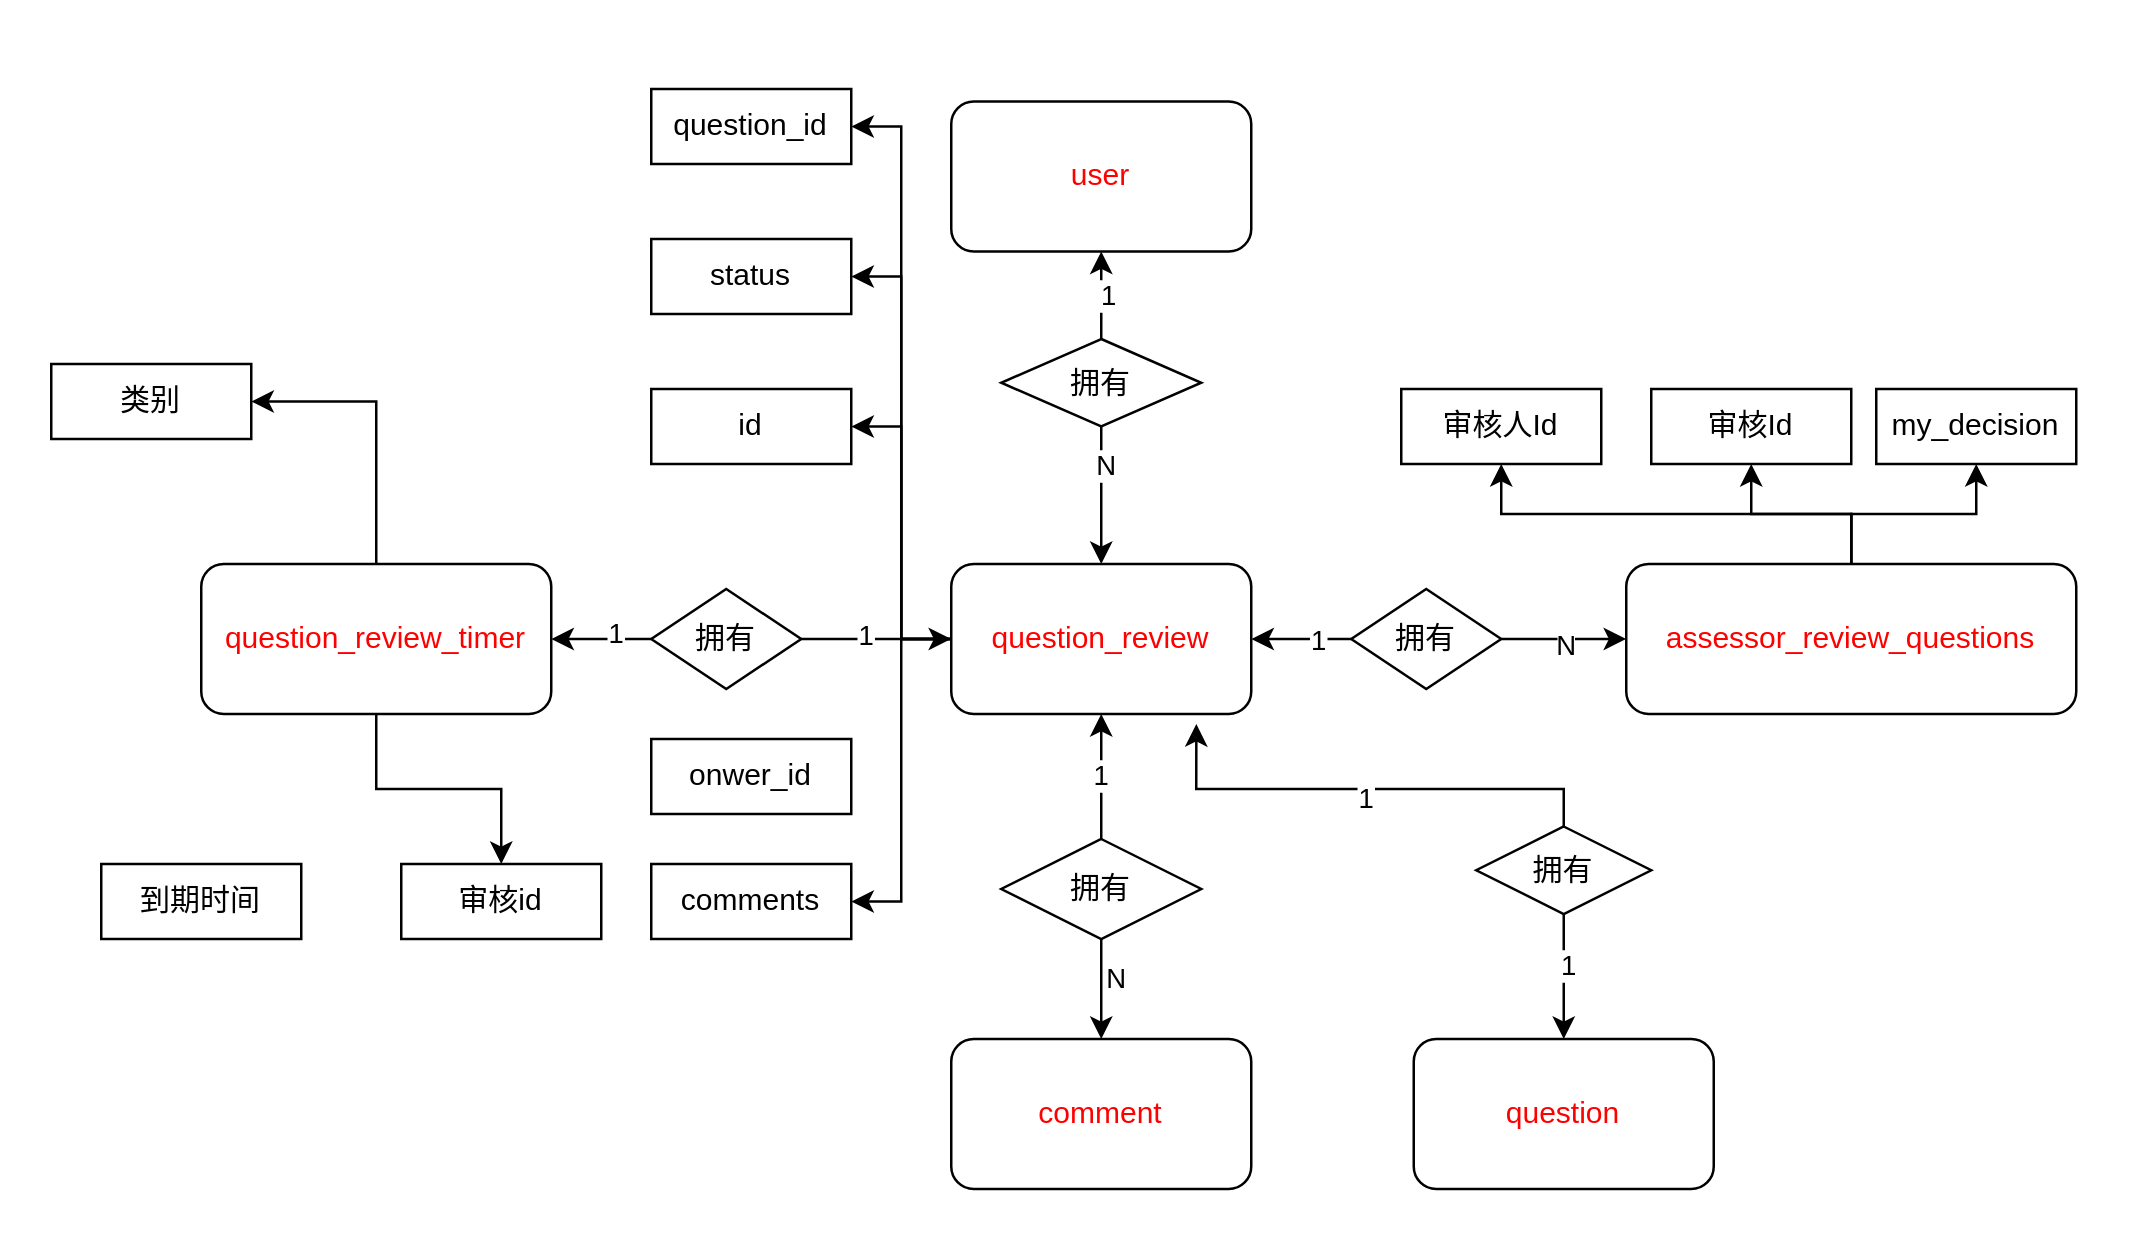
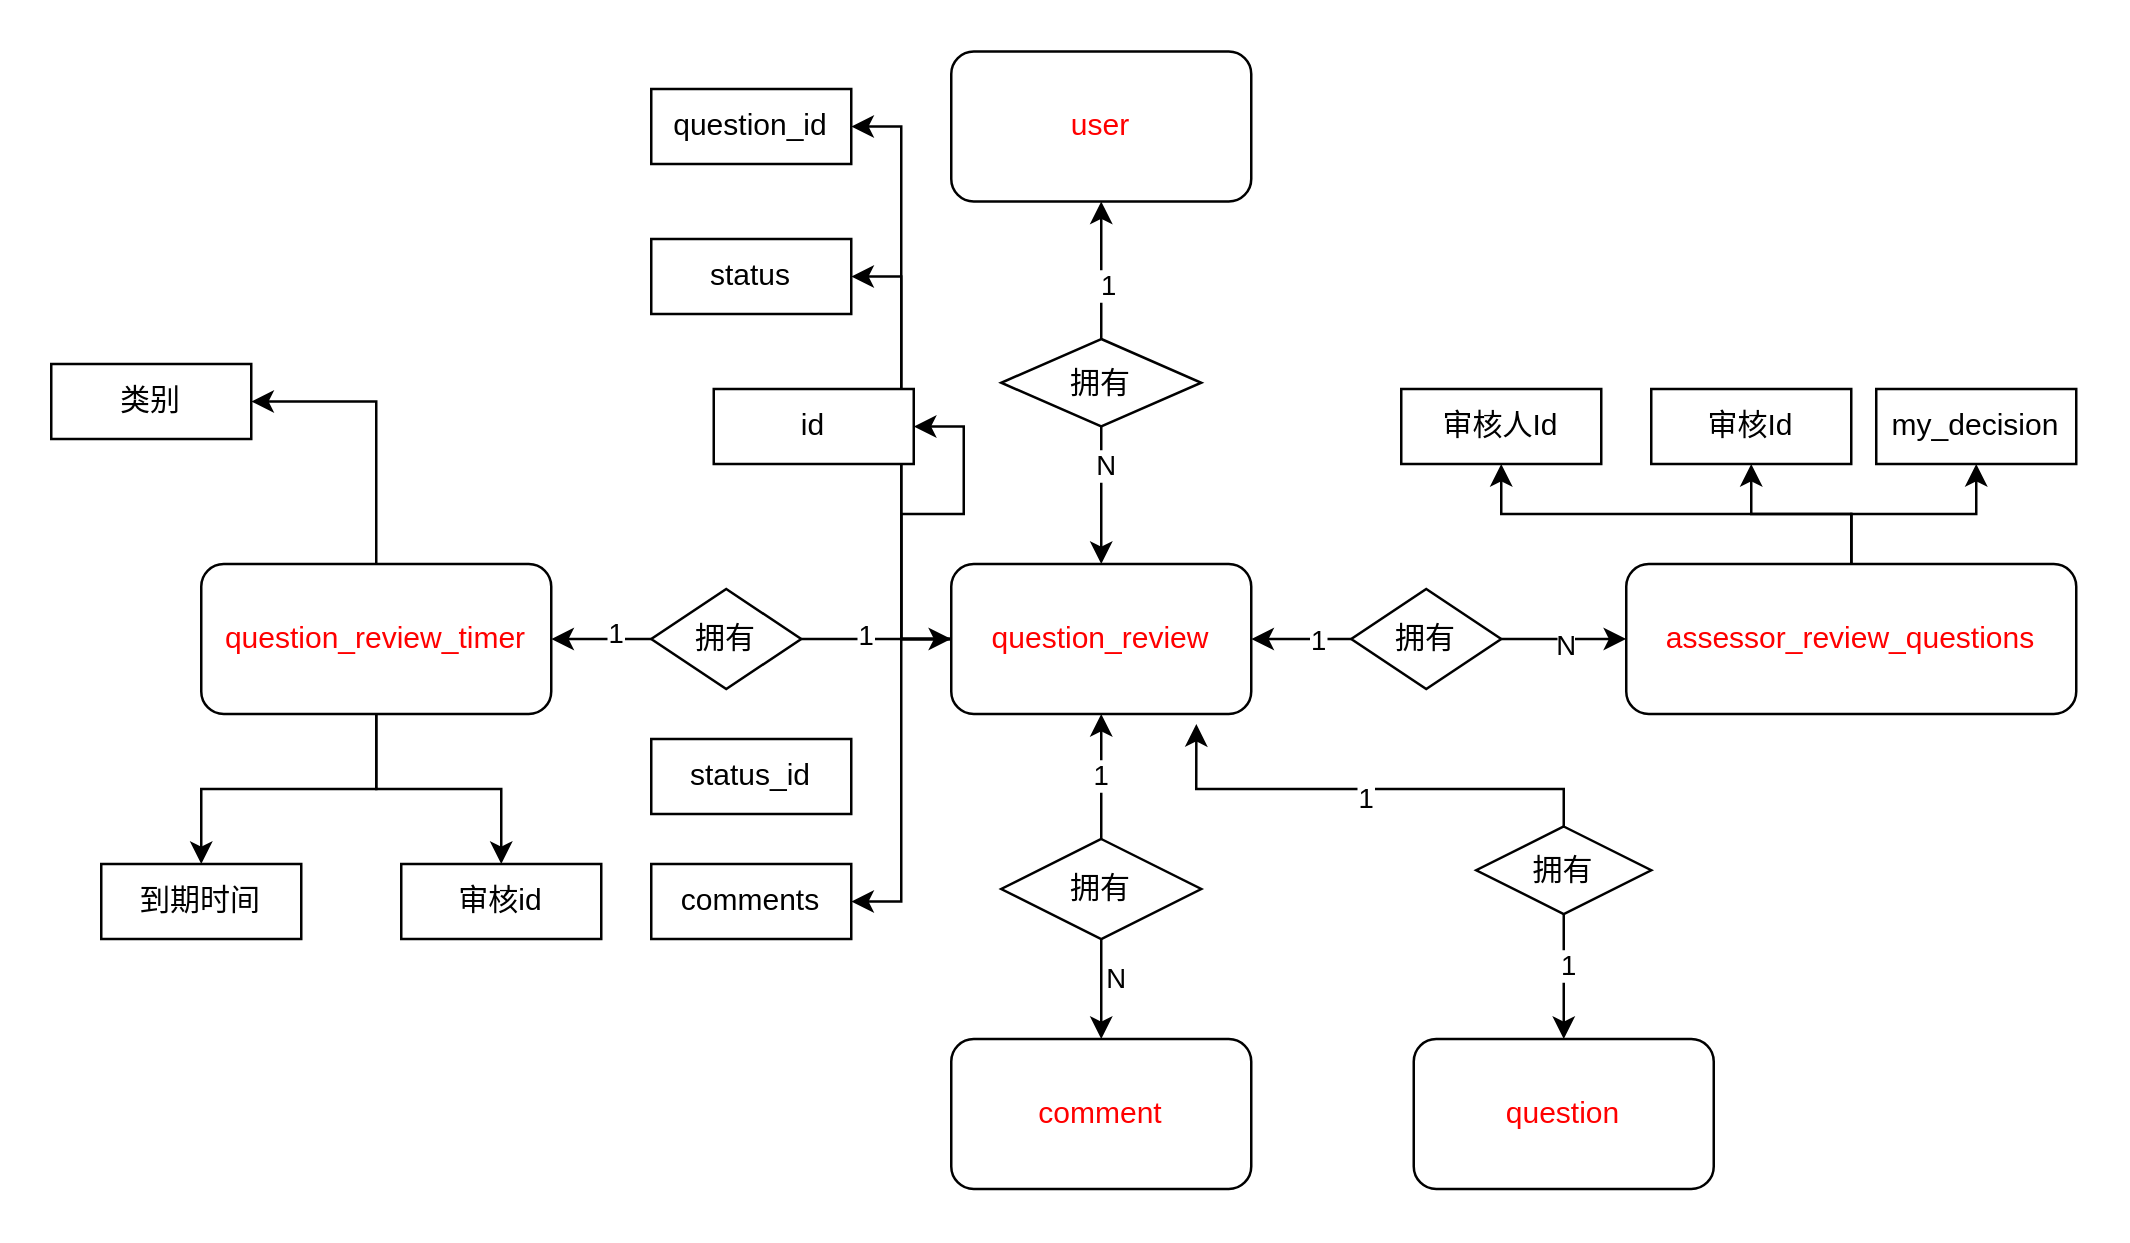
(1101, 176) -> (1101, 126)
(751, 426) -> (814, 426)
(751, 776) -> (751, 776)
none -> (259, 789)
